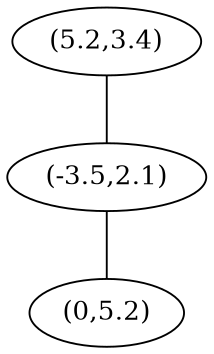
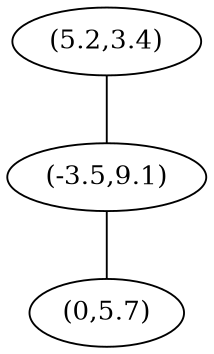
(107, 177) -> (107, 177)
(107, 313) -> (107, 313)
